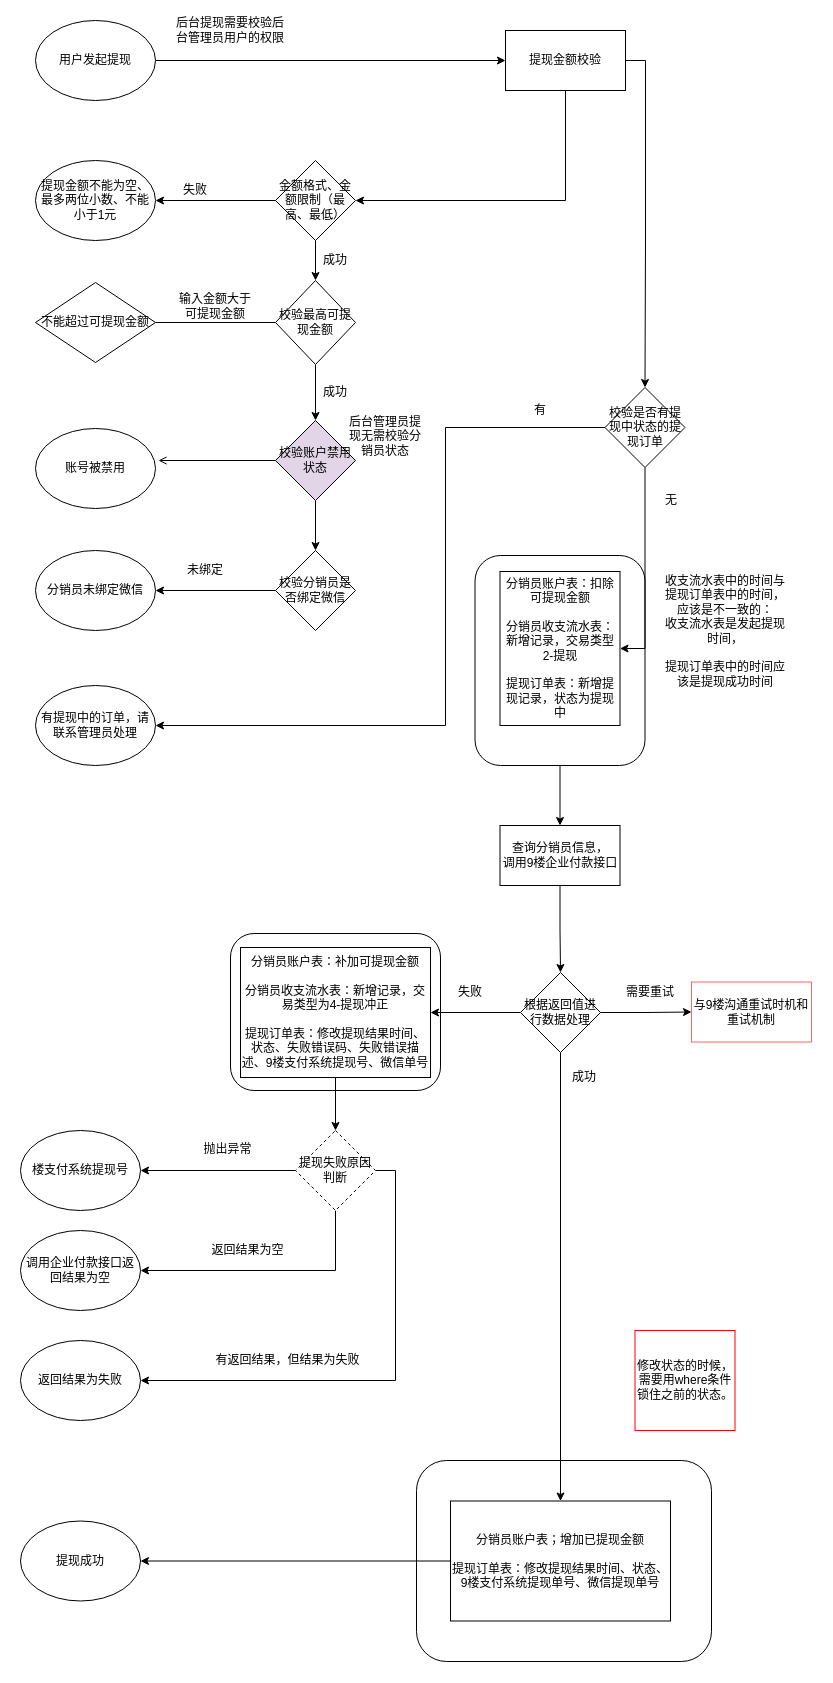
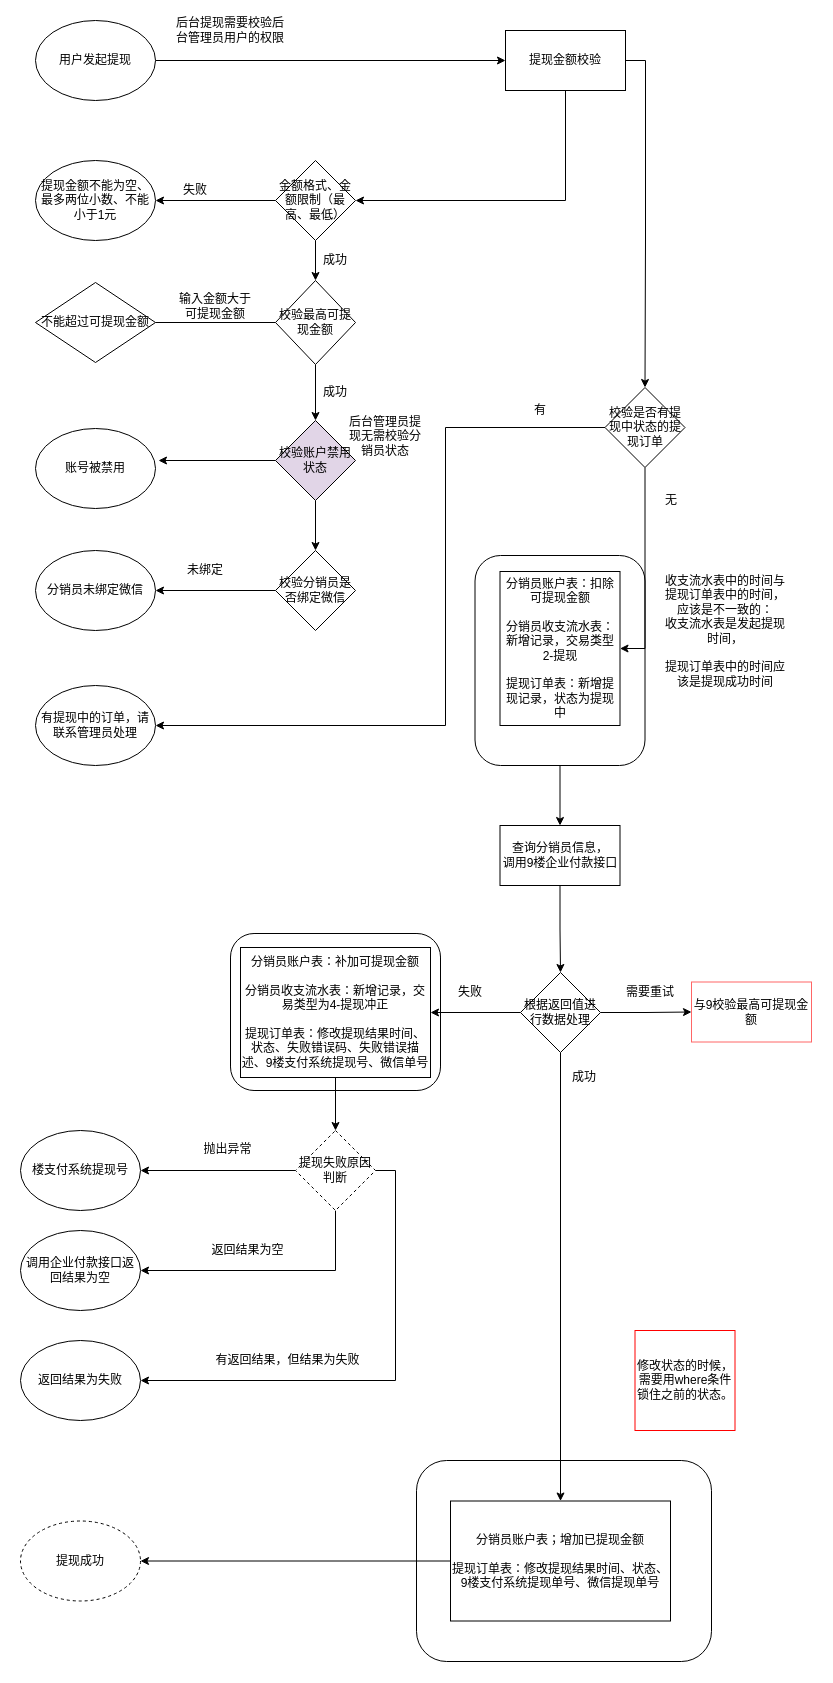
(164, 461) -> (166, 461)
(752, 1013) -> (752, 1013)
(81, 1561) -> (81, 1561)
